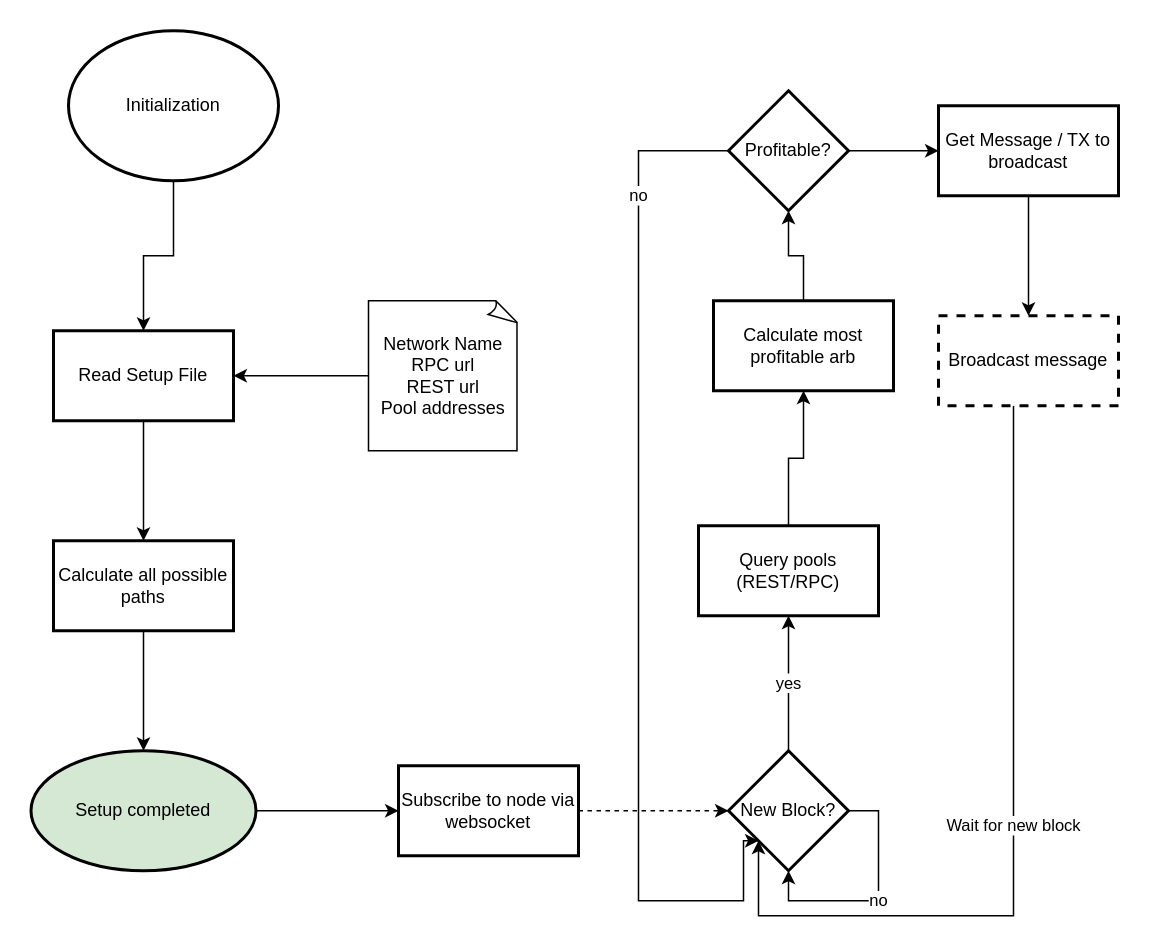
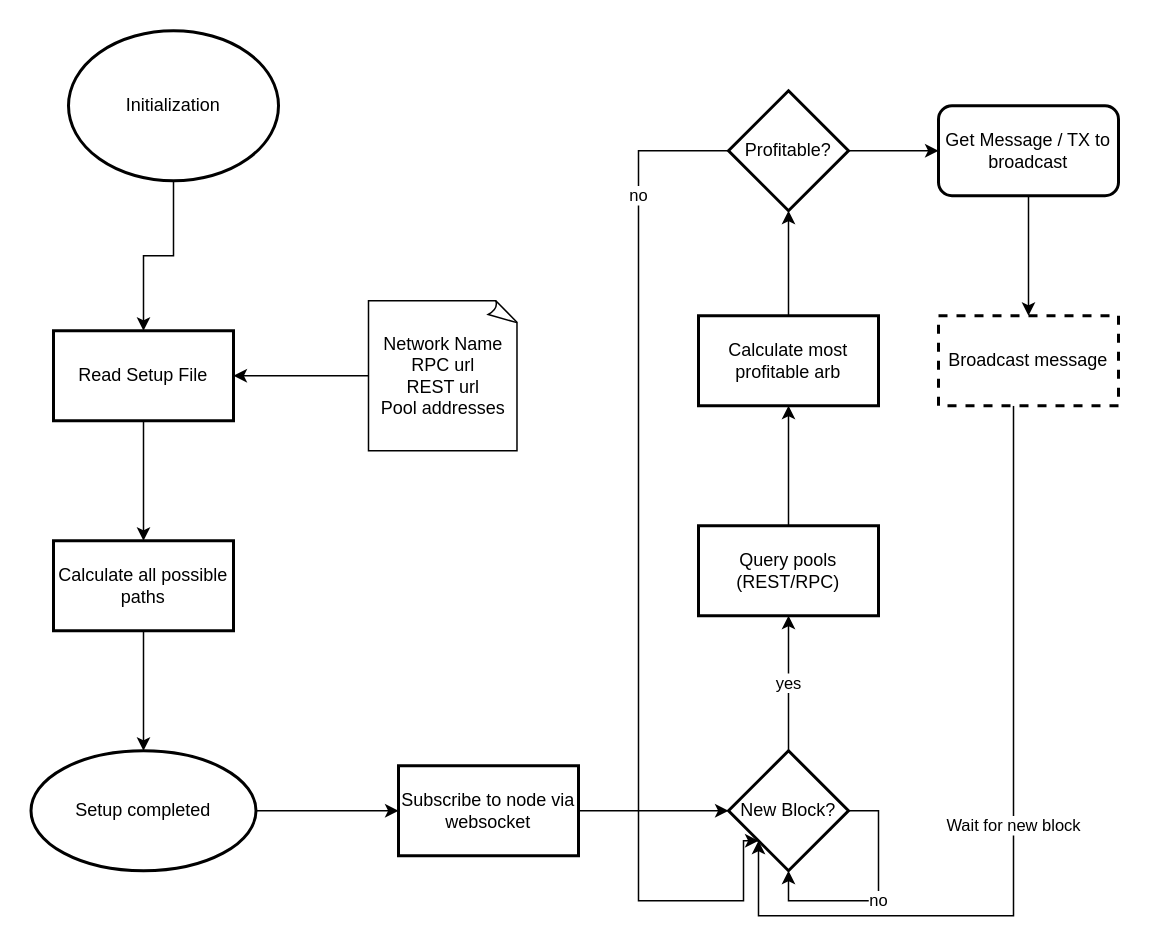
(1028, 151) -> (1028, 151)
(803, 346) -> (788, 361)
(143, 811) -> (143, 811)
(647, 811) -> (647, 811)
